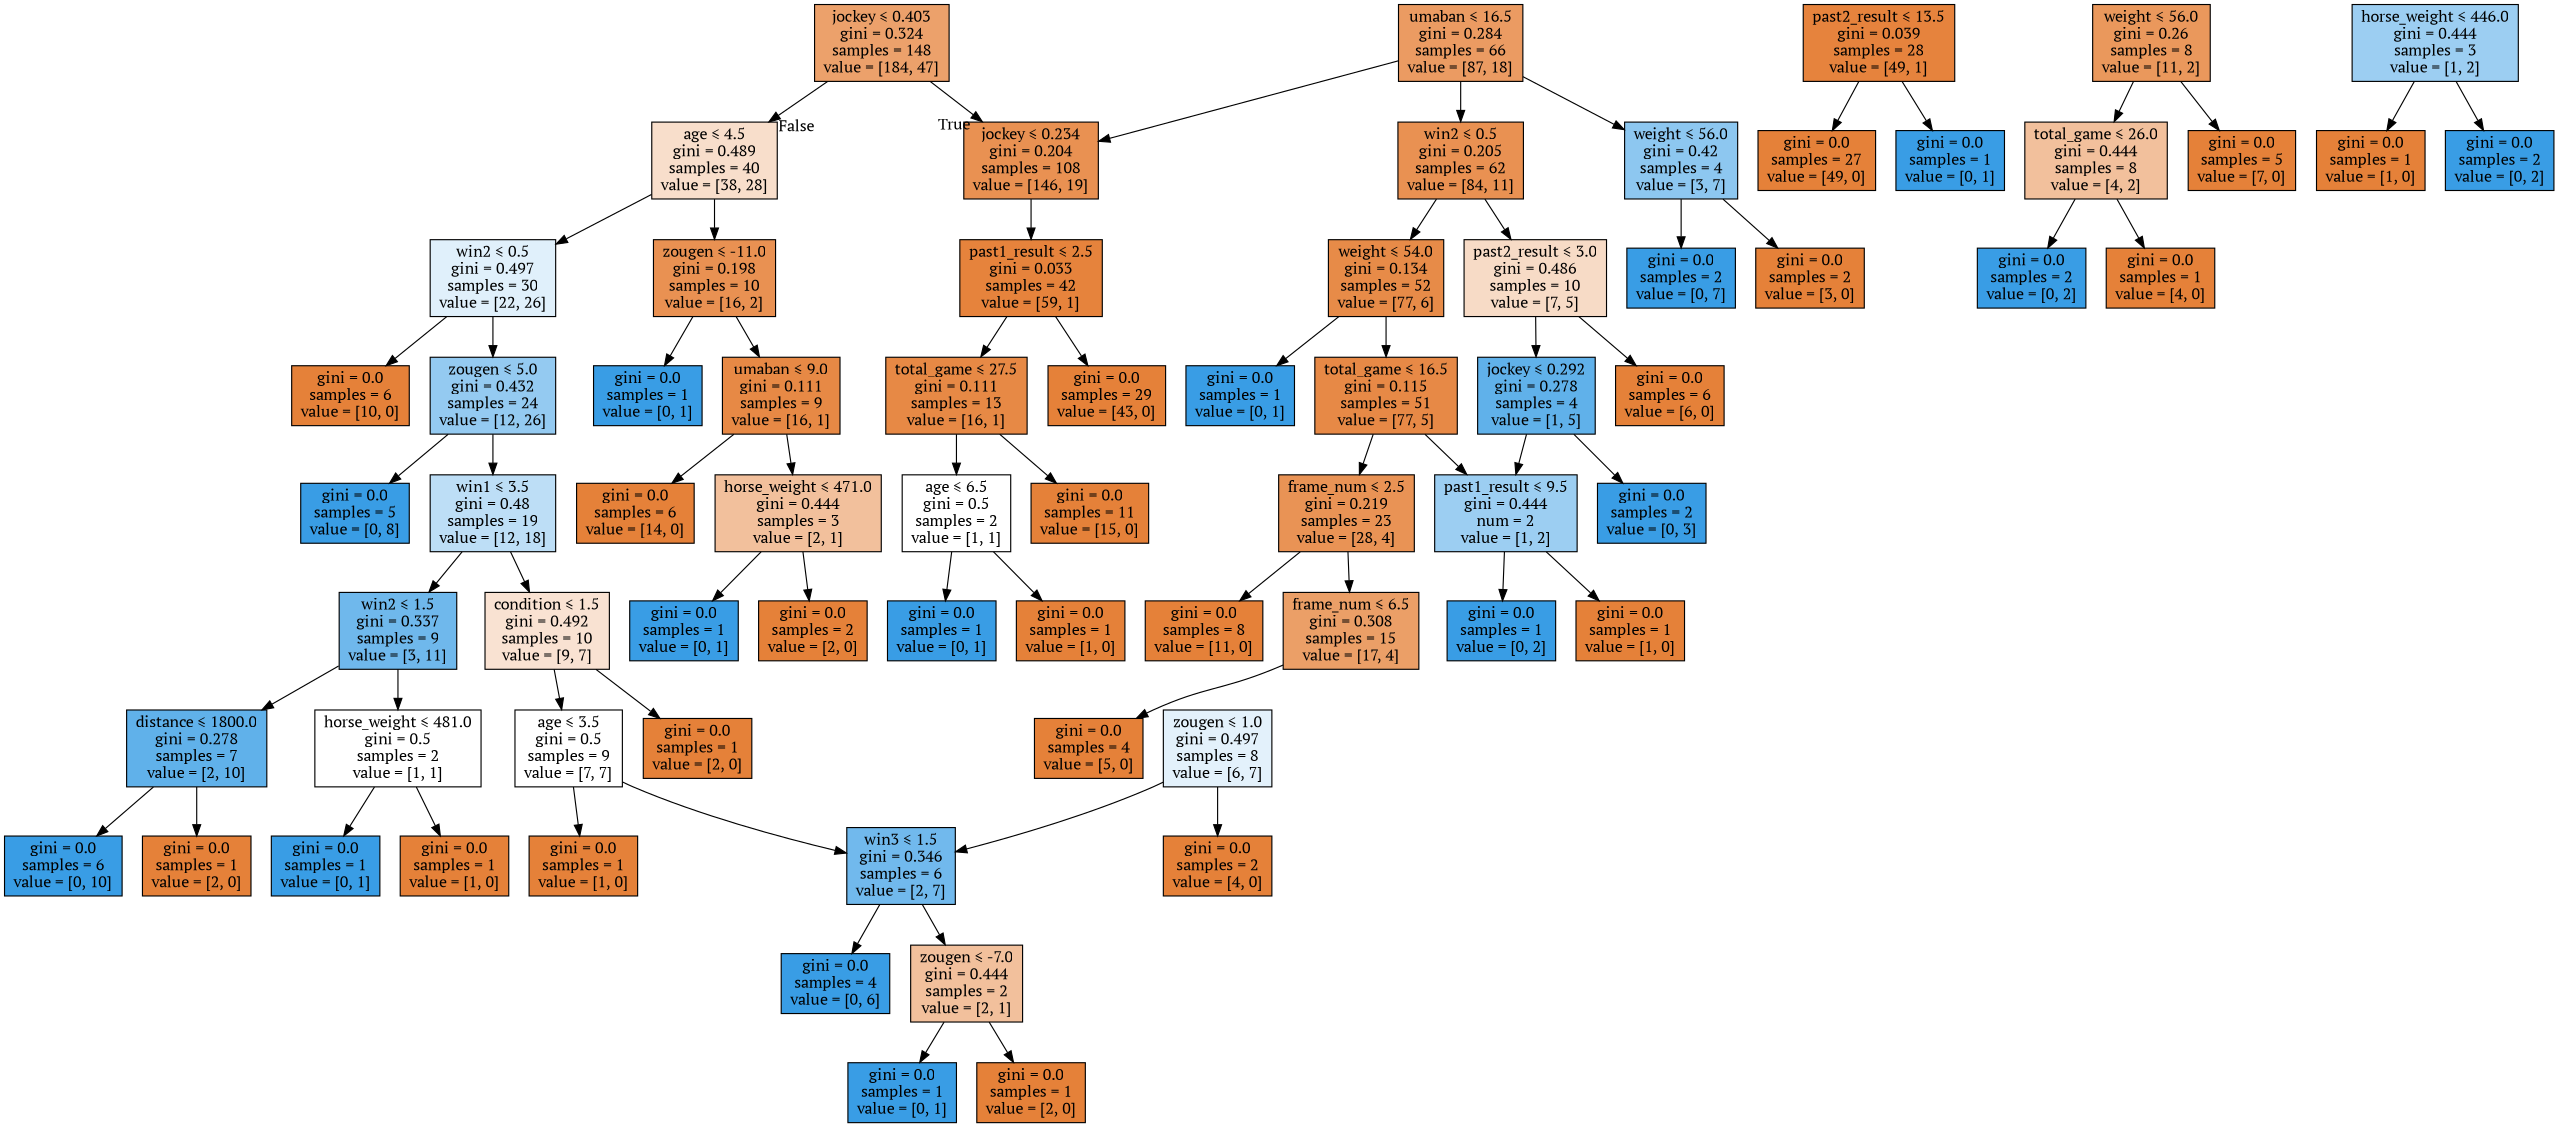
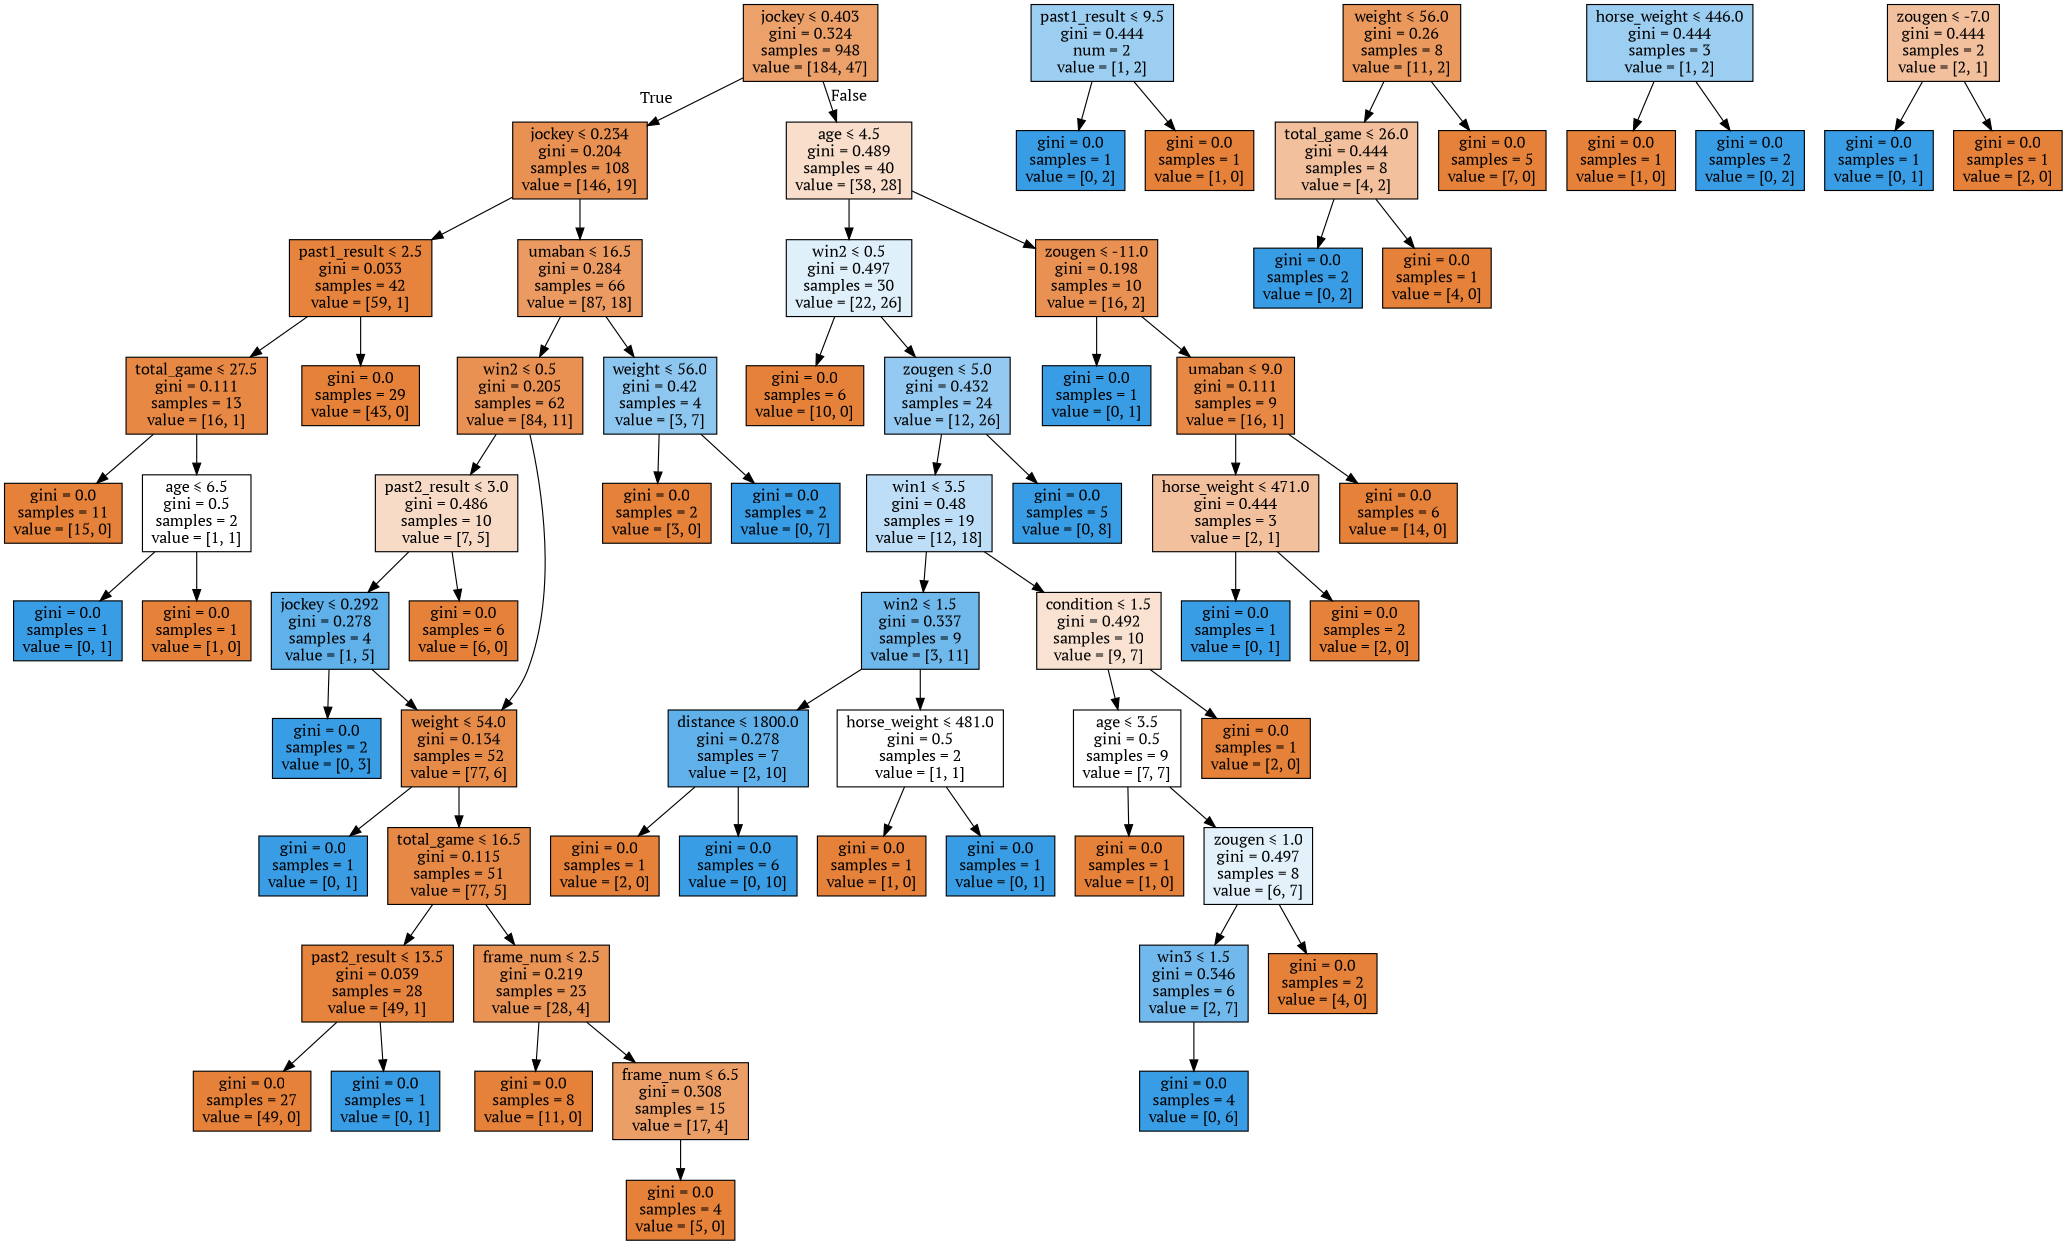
(882, 51) -> (811, 51)
(1254, 100) -> (580, 213)
(1523, 449) -> (390, 686)
(1442, 450) -> (422, 920)
(727, 821) -> (1188, 803)
(931, 920) -> none
